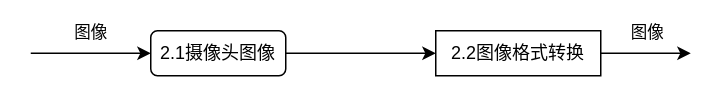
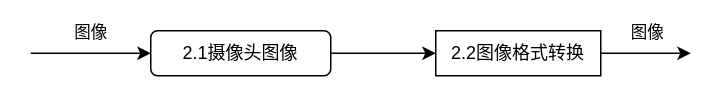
(218, 53) -> (241, 53)
